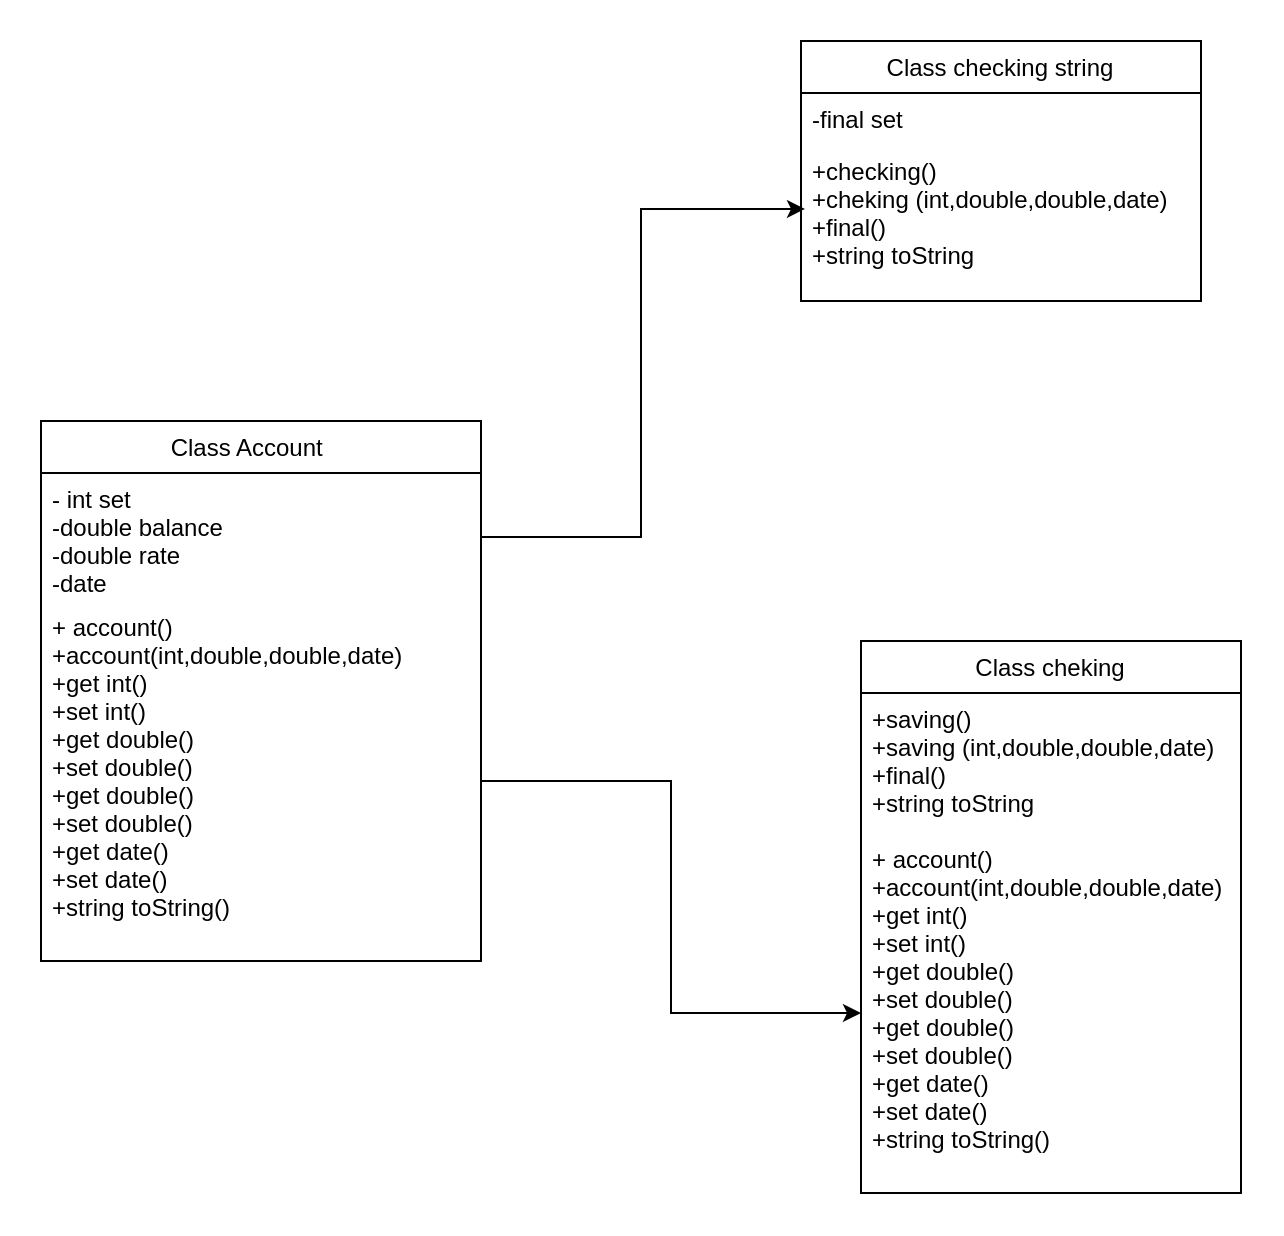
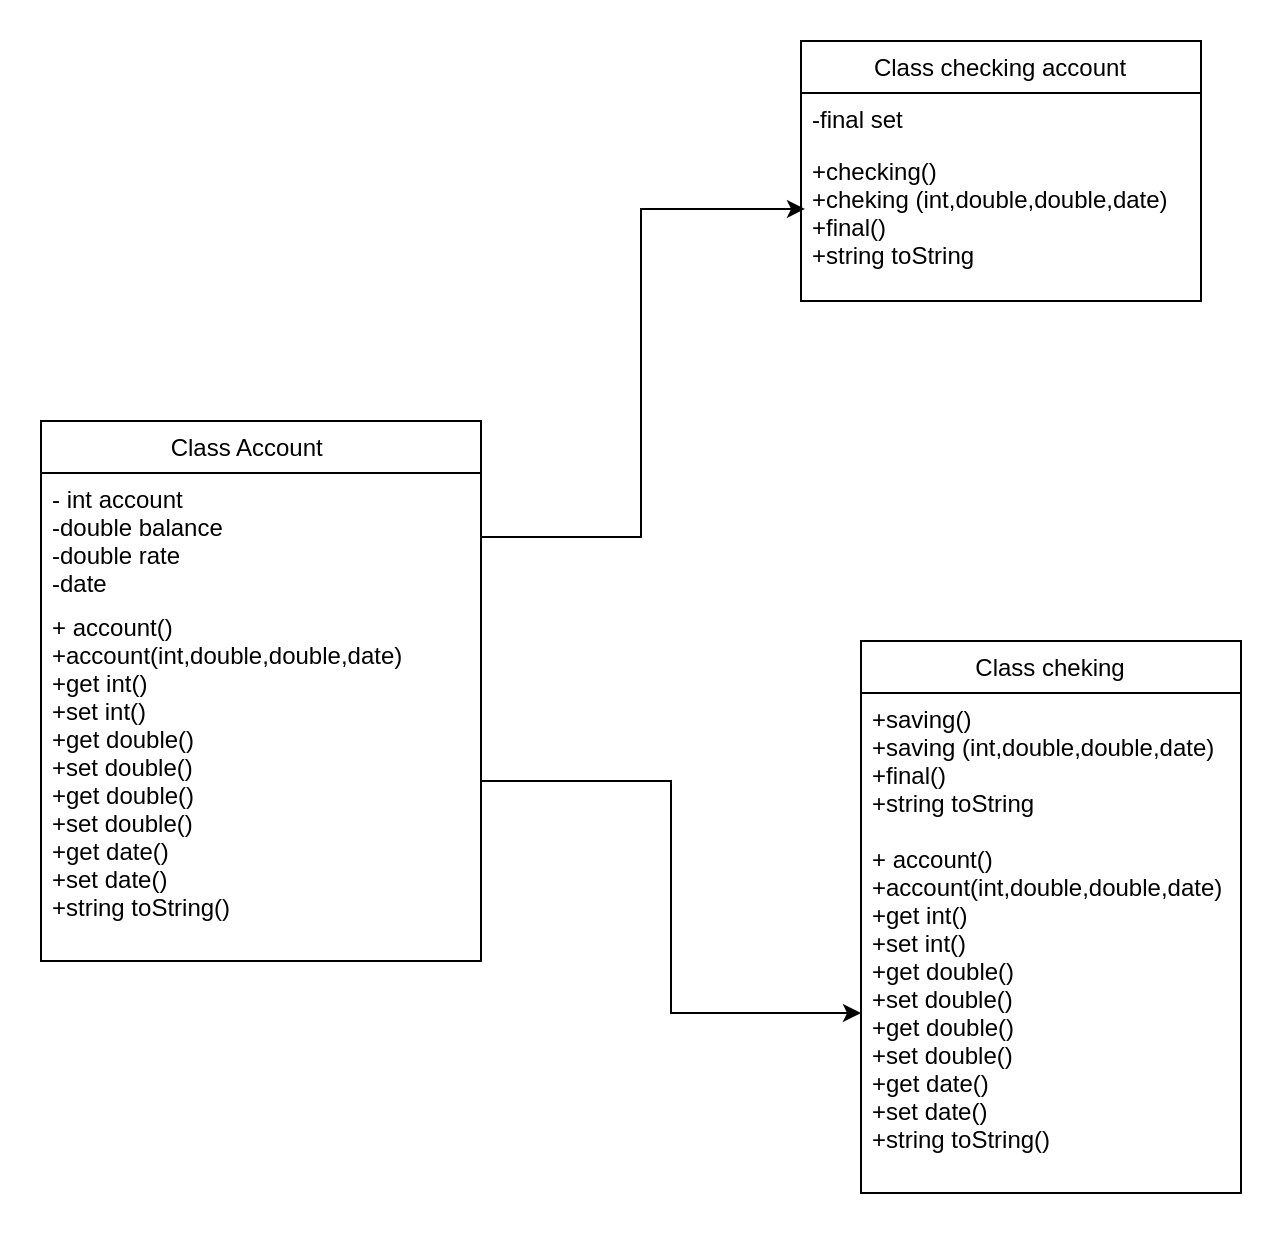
(1000, 68) -> (1000, 68)
(103, 500) -> (130, 500)
